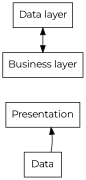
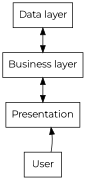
none -> (43, 90)
(43, 165) -> (43, 165)
